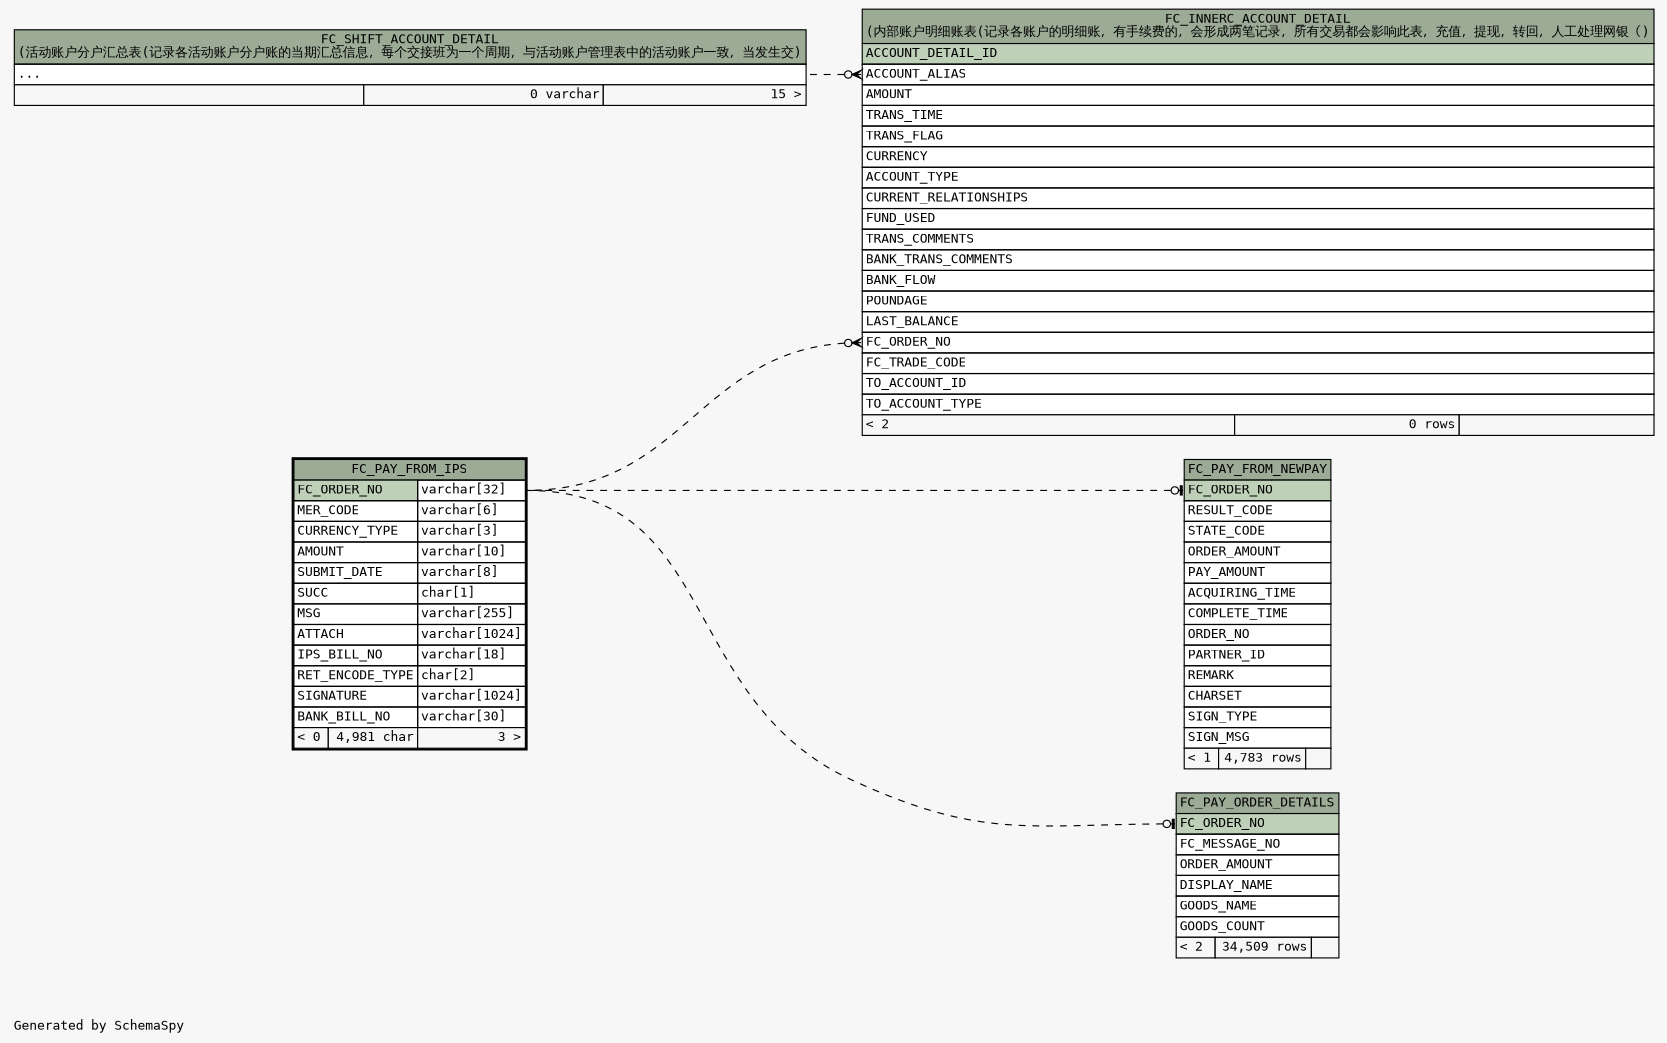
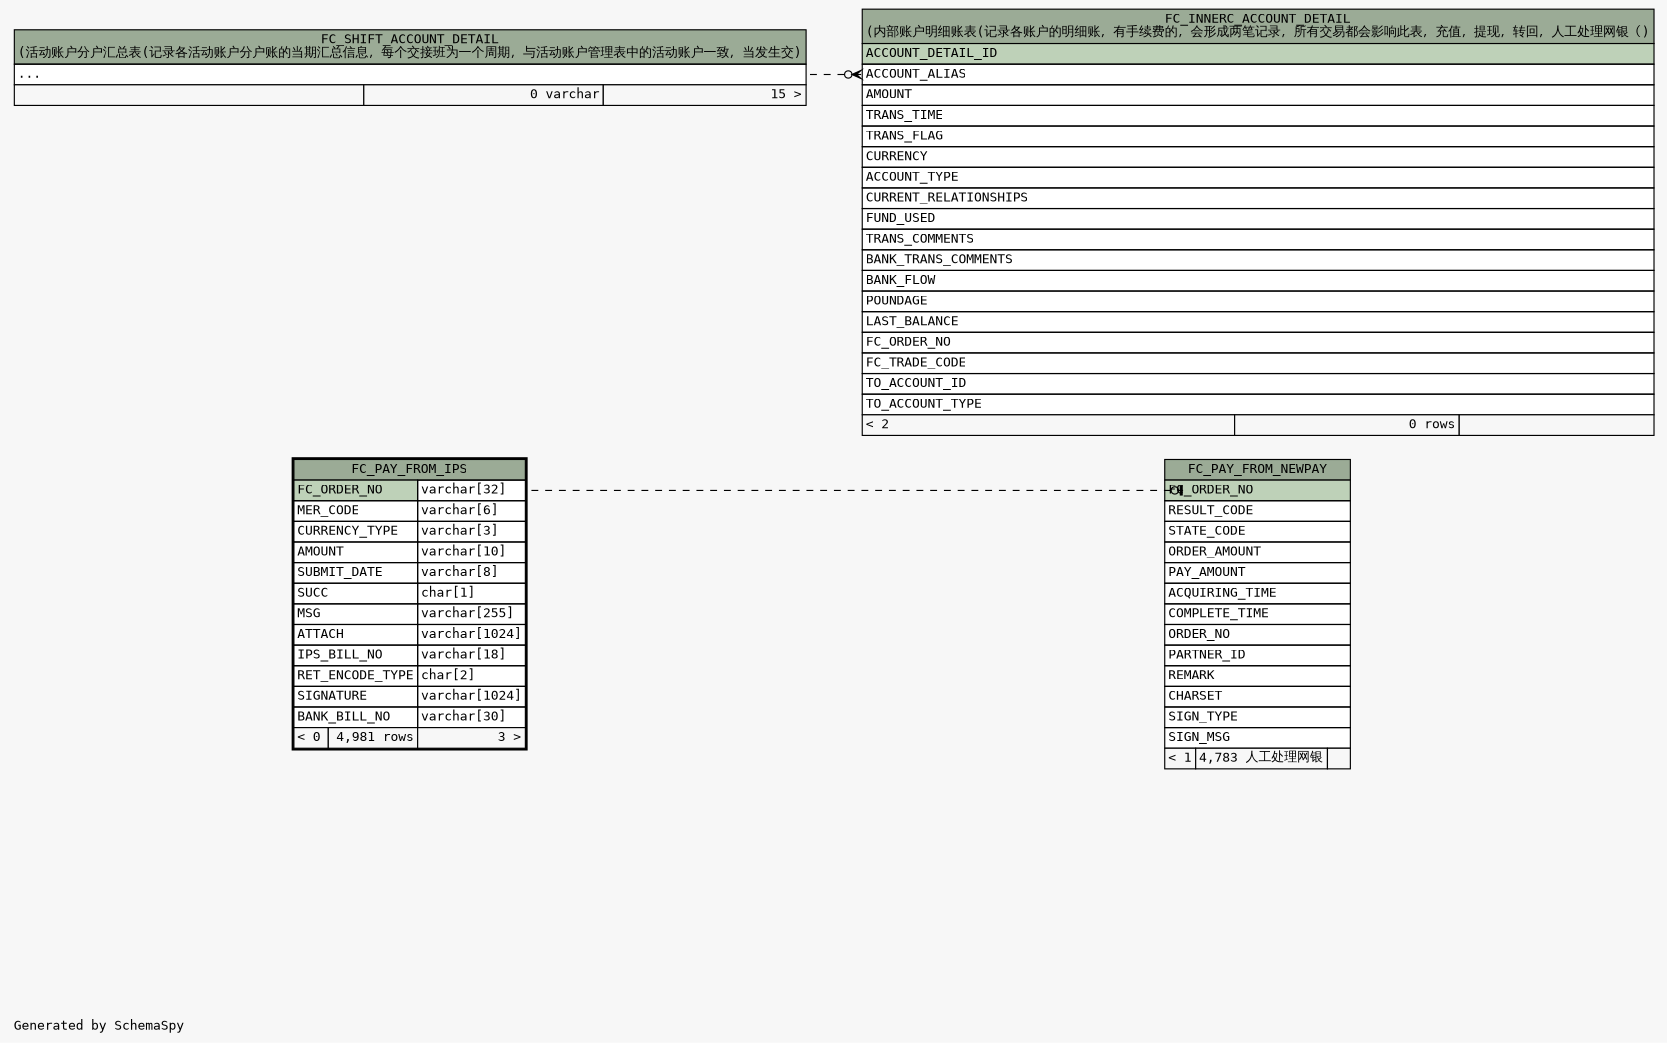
(687, 422) -> none
(375, 737) -> (375, 737)
(1263, 758) -> (1262, 758)
(1258, 875) -> none
